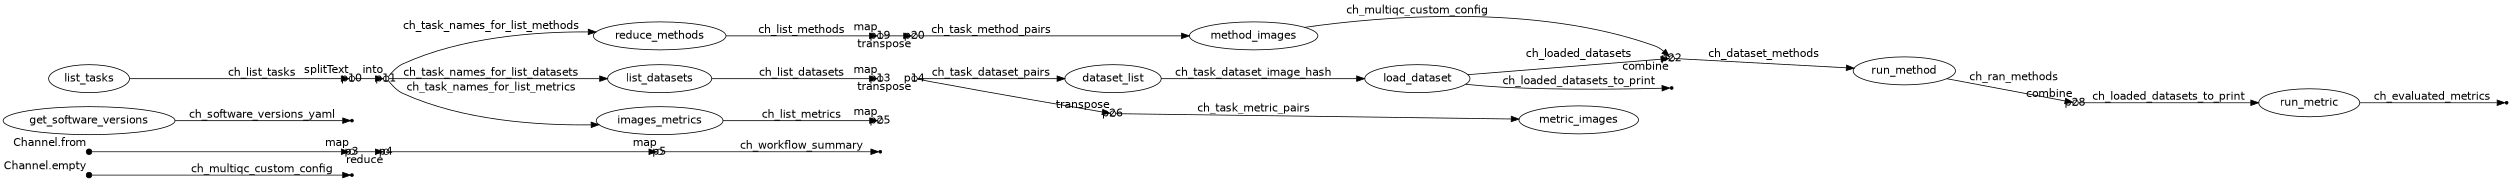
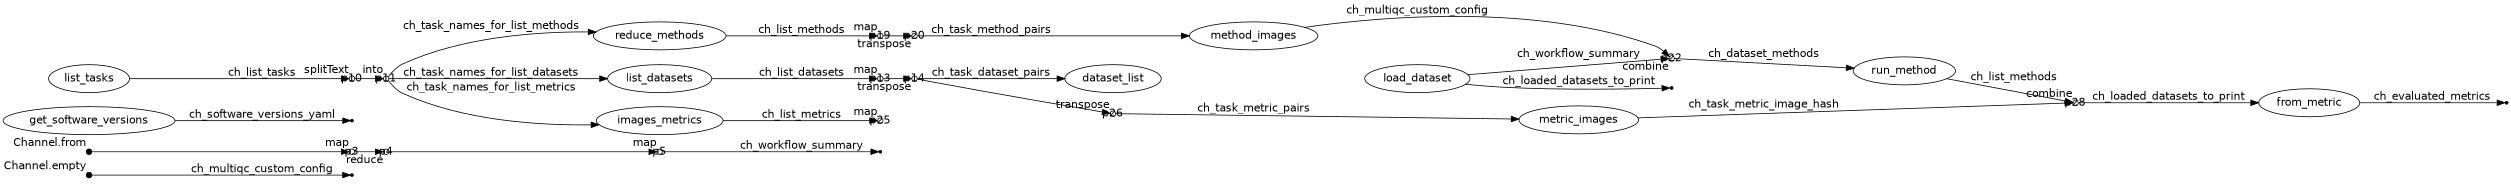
(1579, 54) -> (1579, 54)
(2014, 77) -> (2014, 77)
none -> (893, 79)
(1259, 79) -> none
(2309, 103) -> (2309, 103)
none -> (1851, 110)
